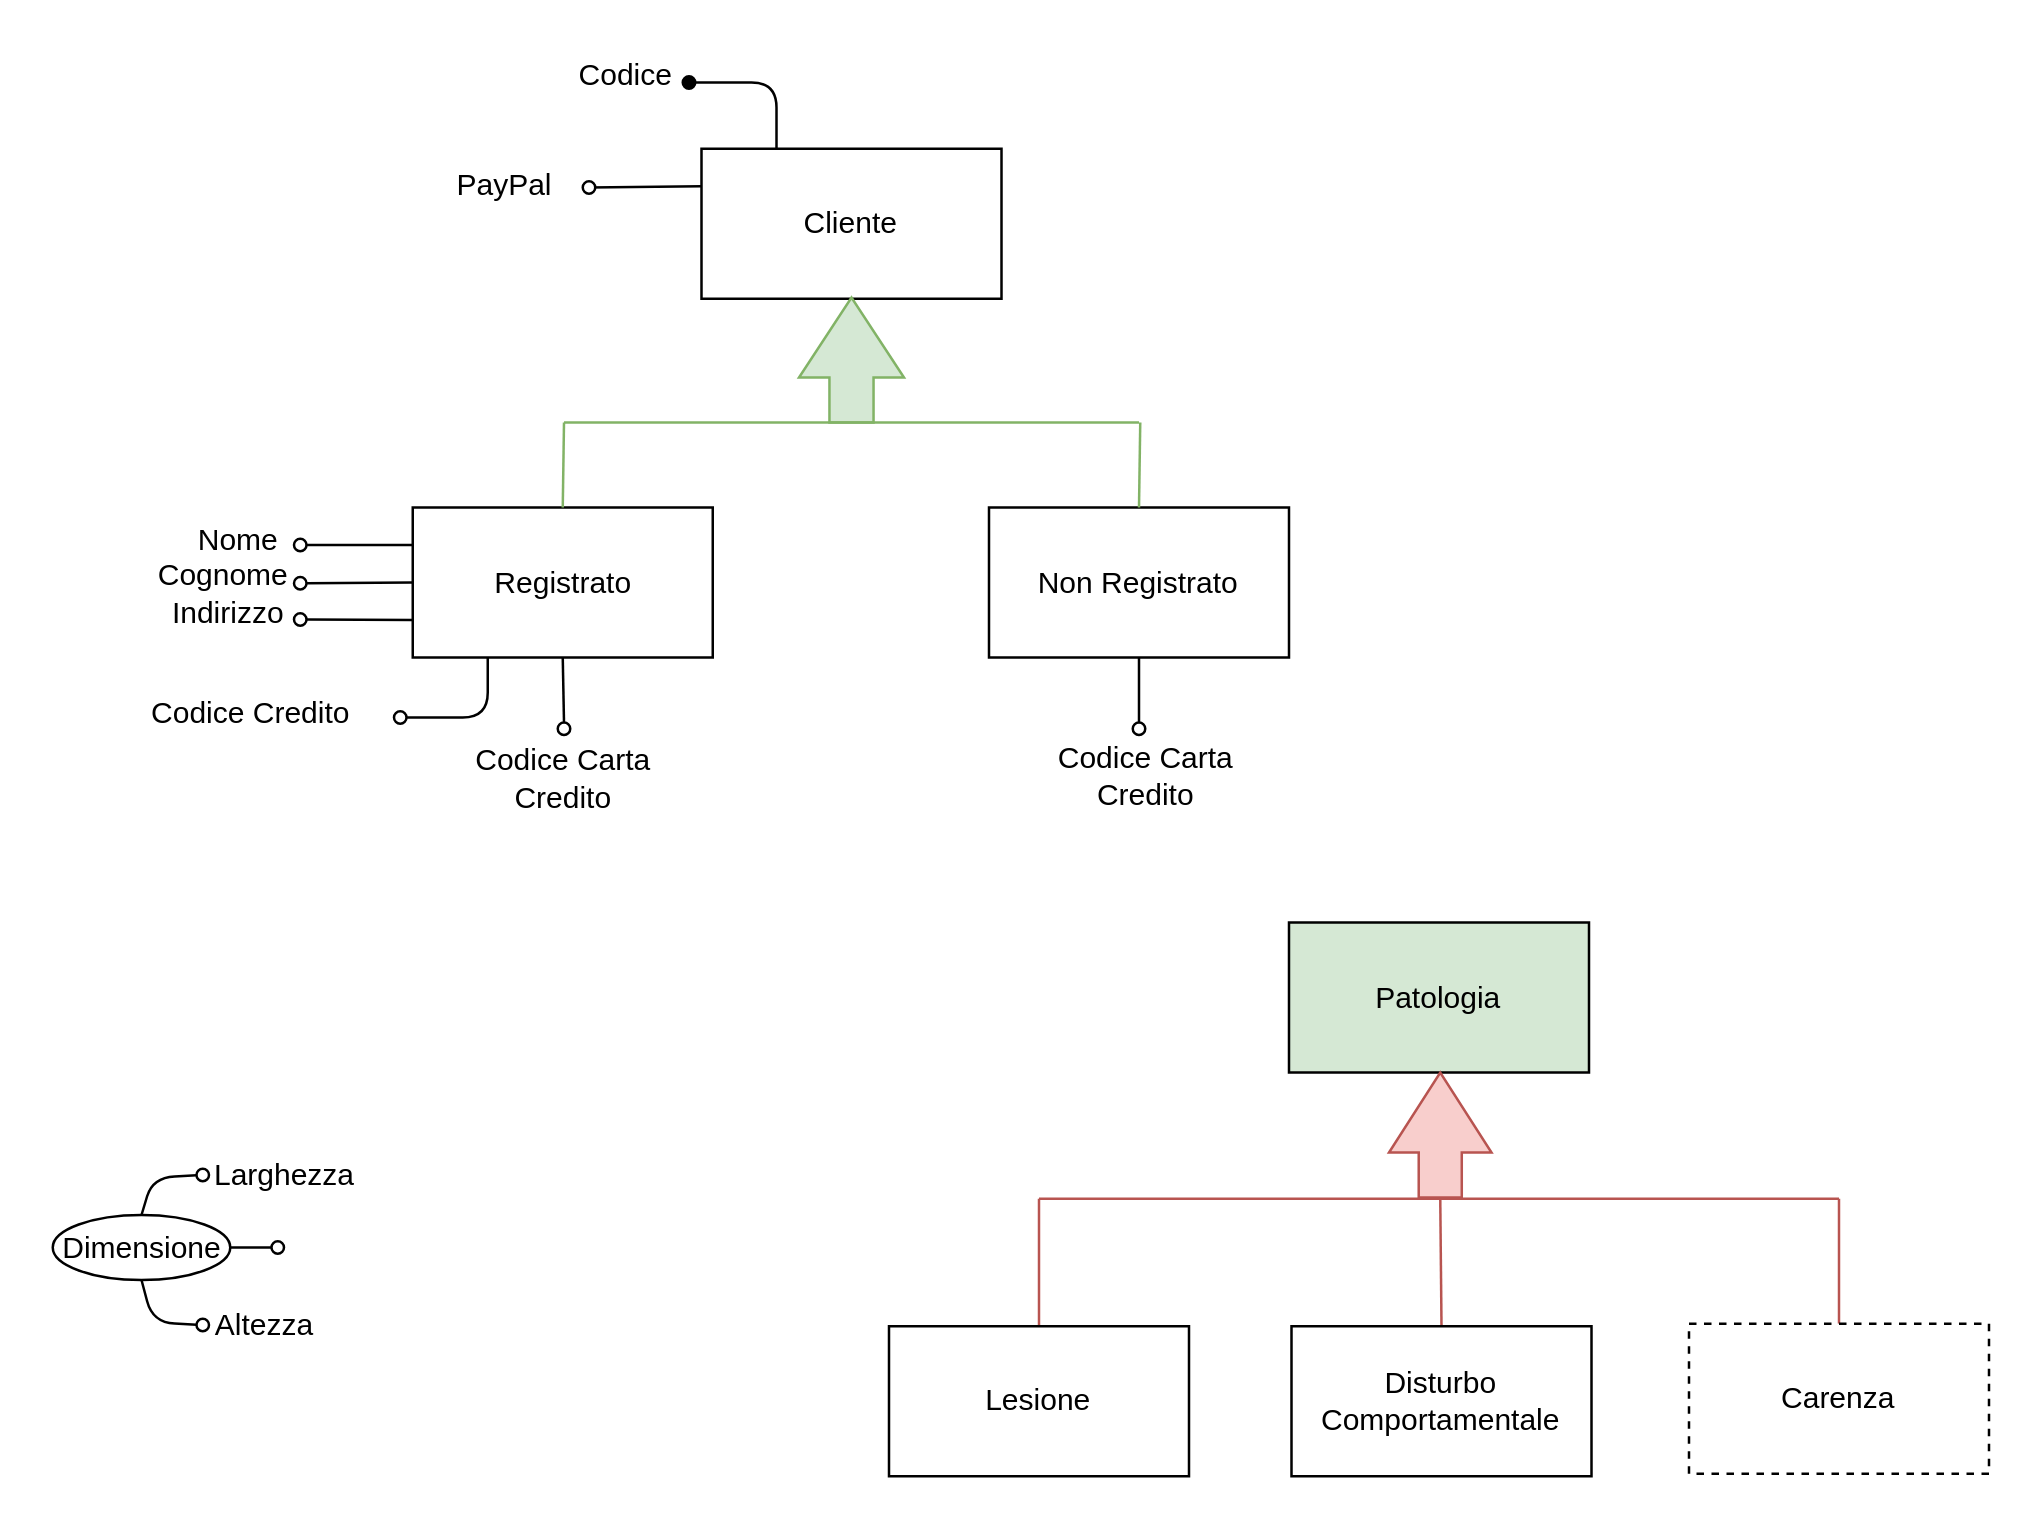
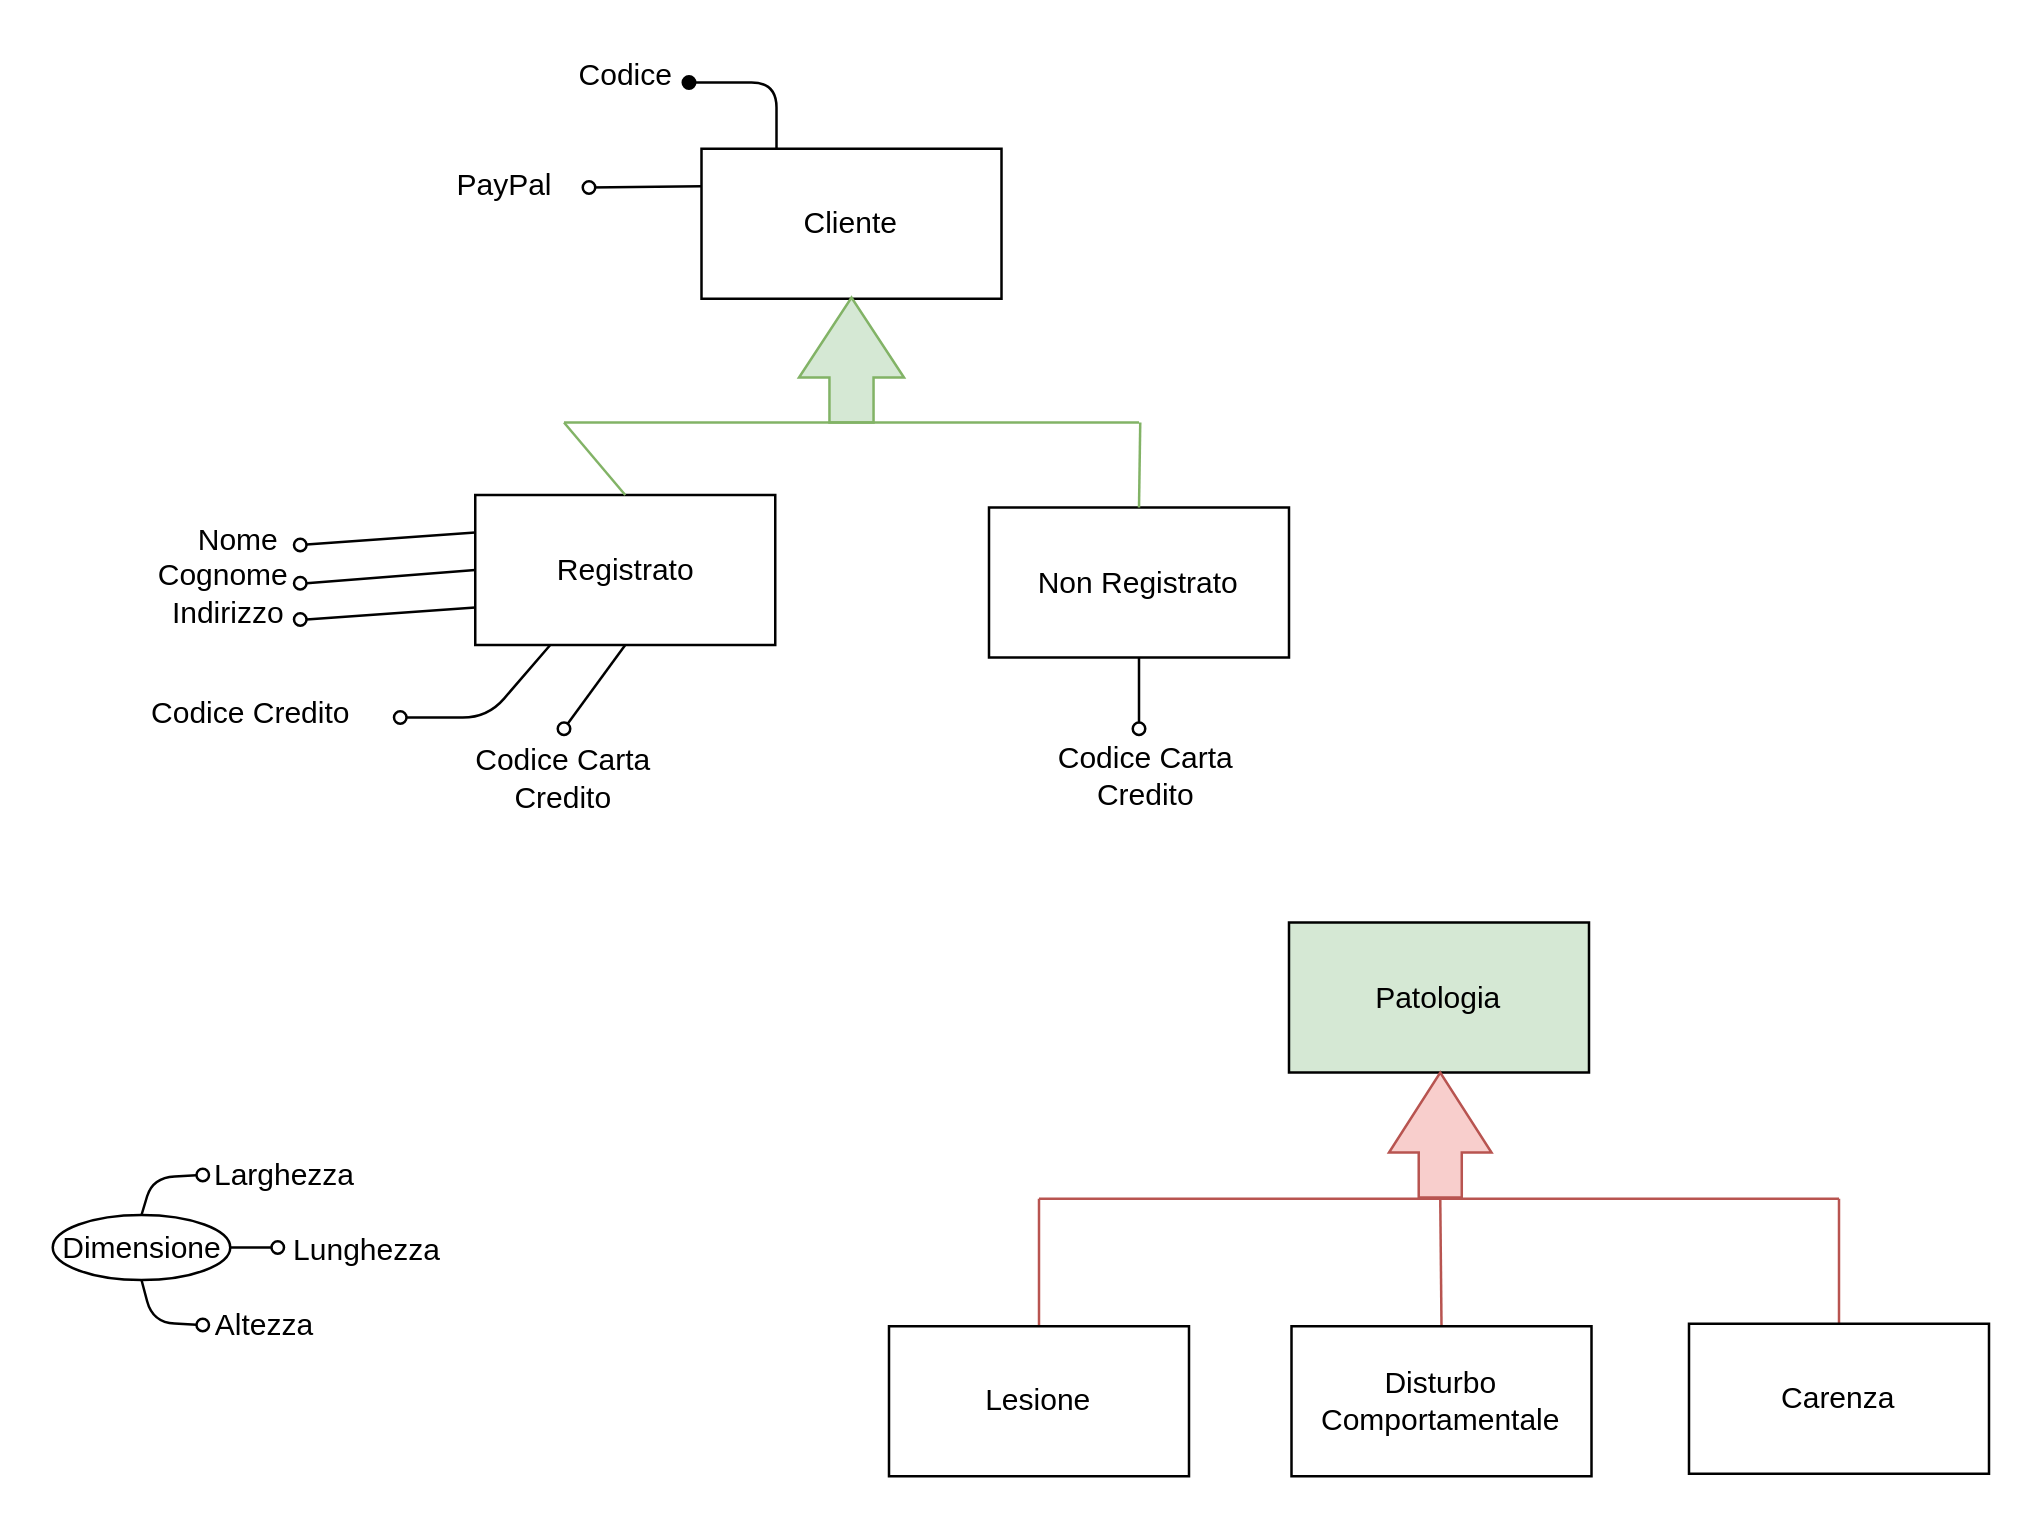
(563, 583) -> (625, 570)
none -> (368, 1250)
(1839, 1399) -> (1839, 1399)
